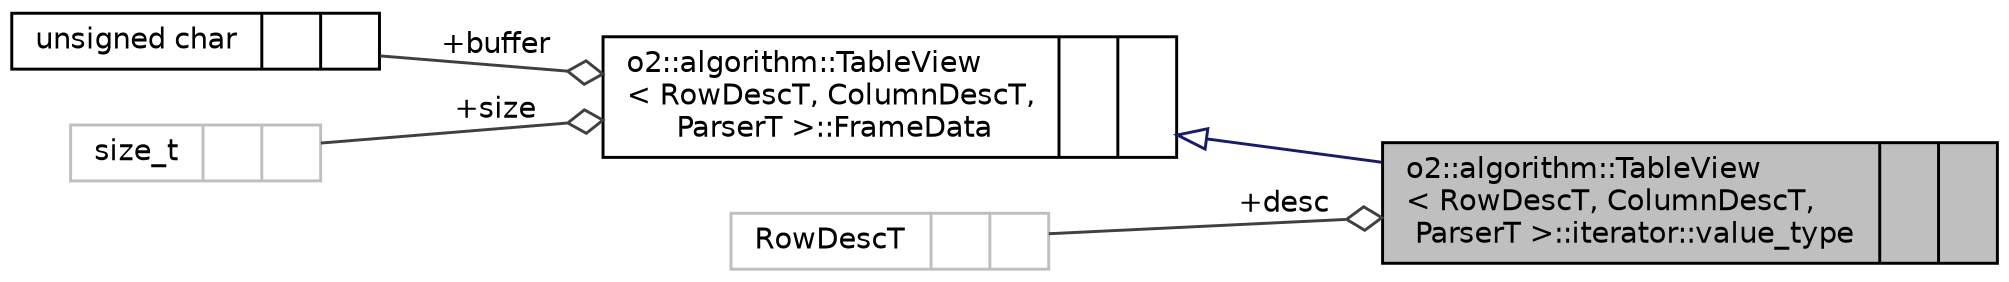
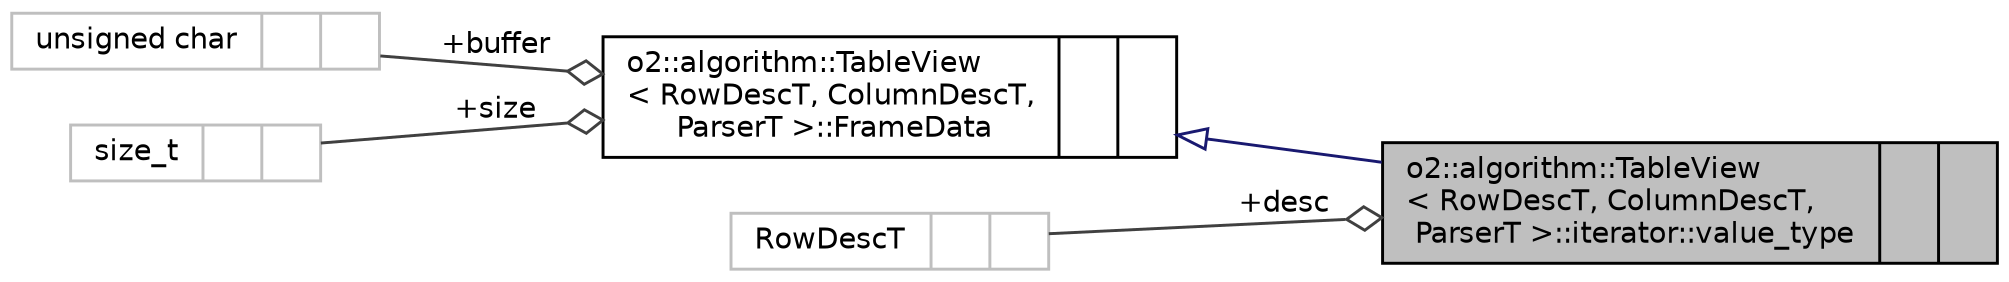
(196, 41) -> (196, 41)
